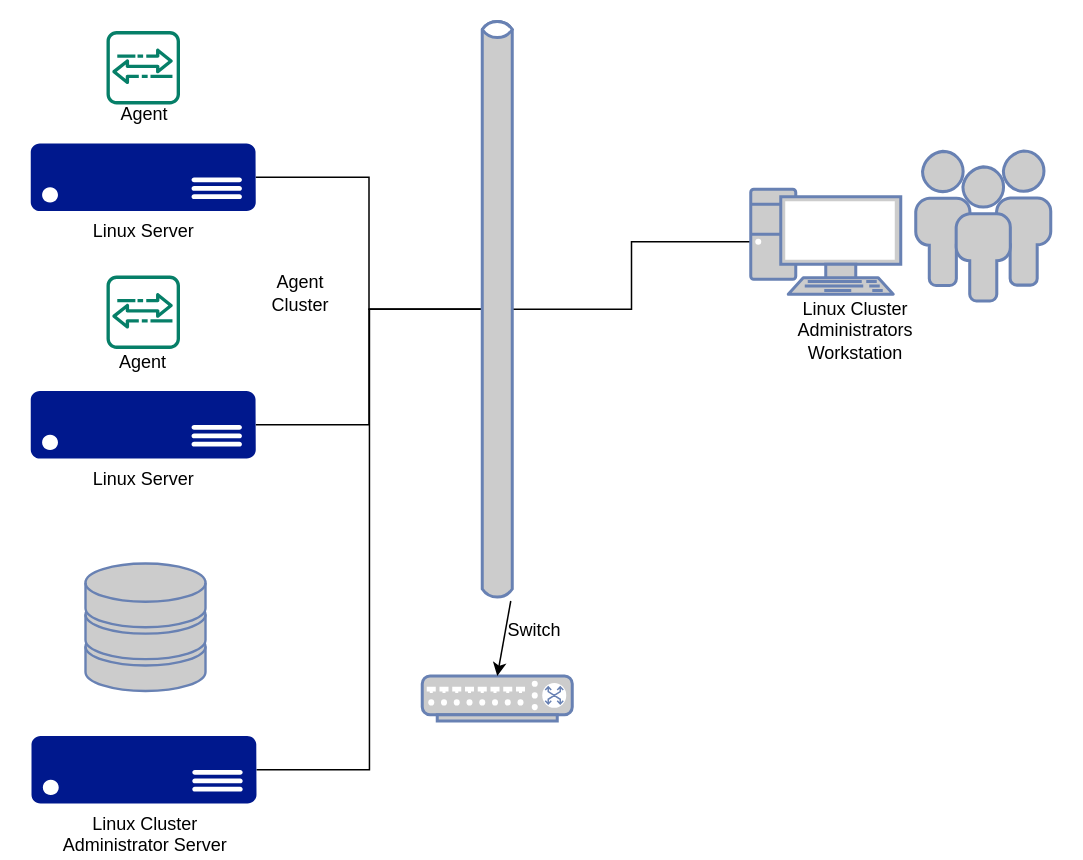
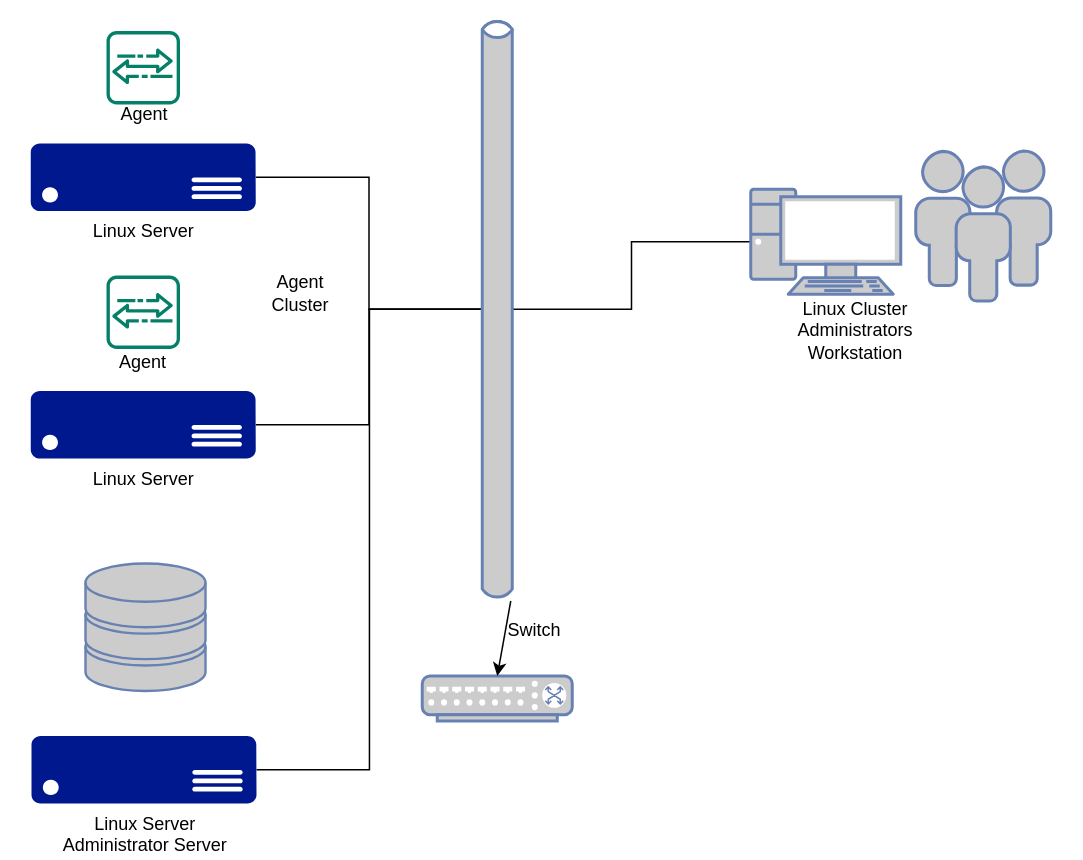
(146, 835) -> (146, 835)
